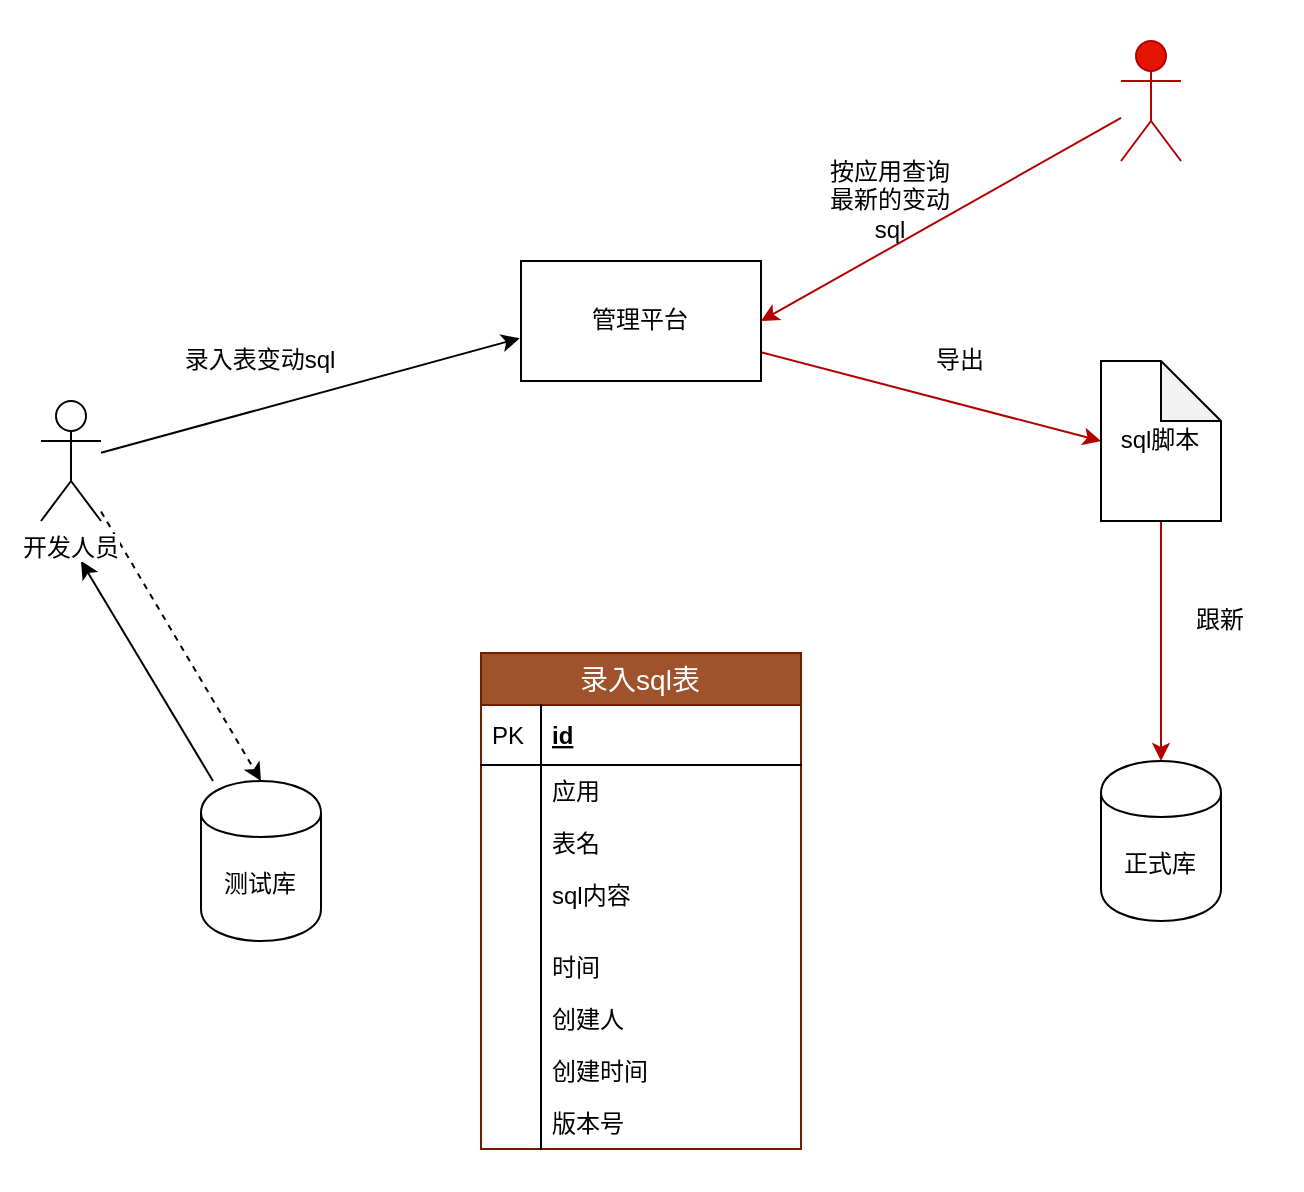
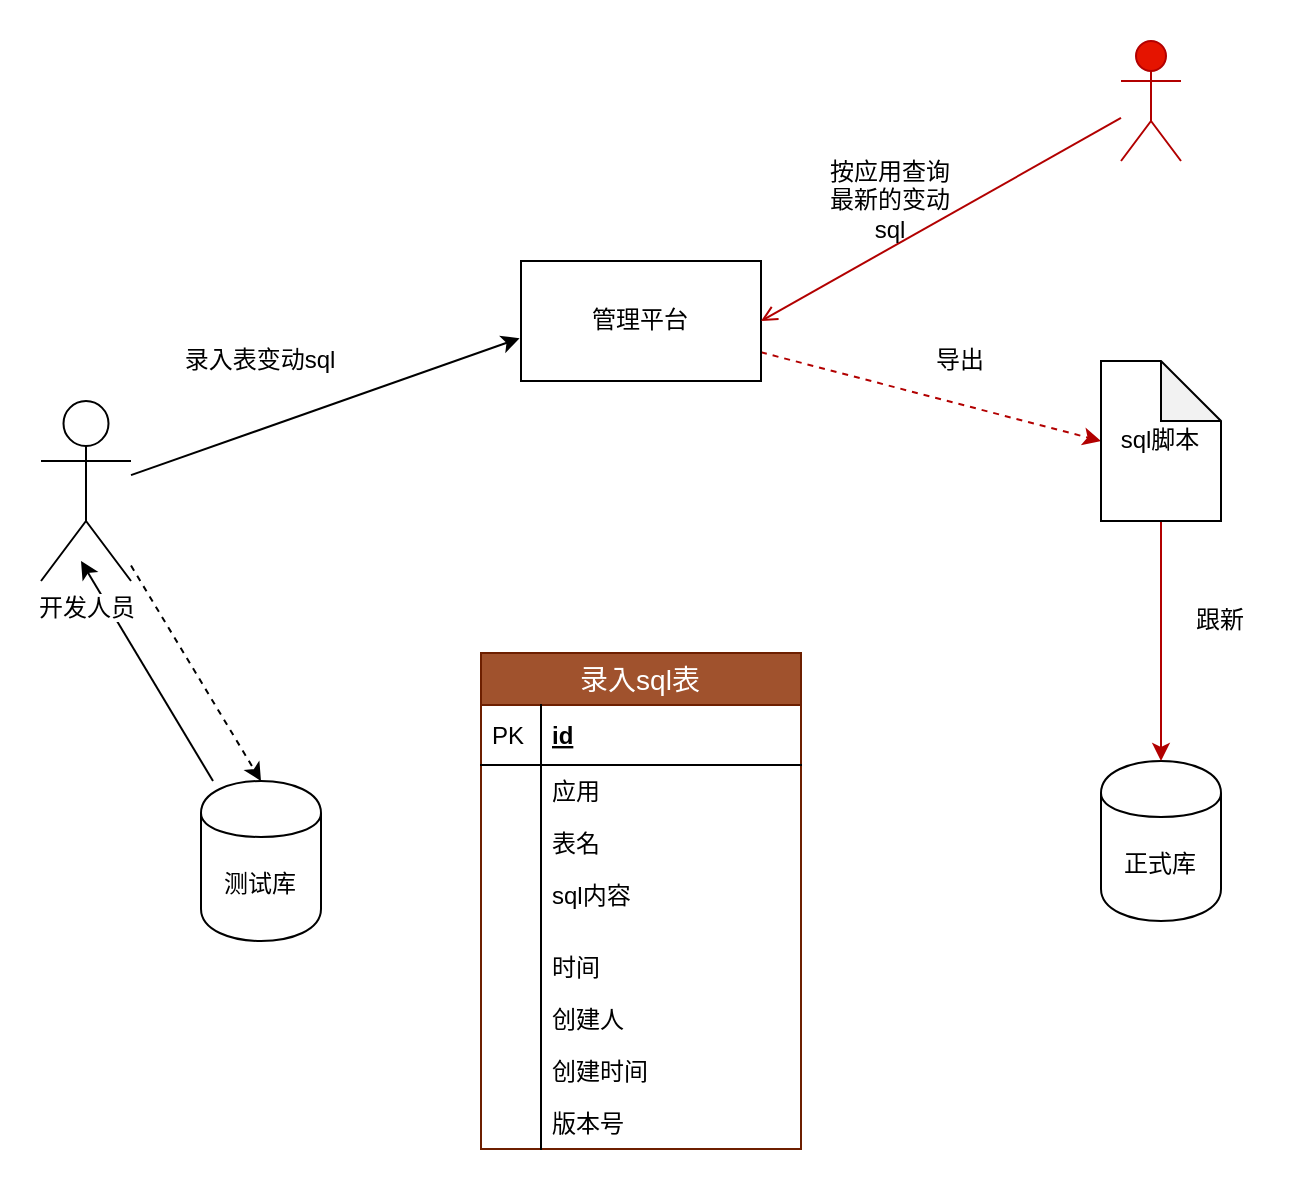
(774, 314) -> (771, 315)
(925, 395) -> (925, 395)
(71, 461) -> (86, 491)
